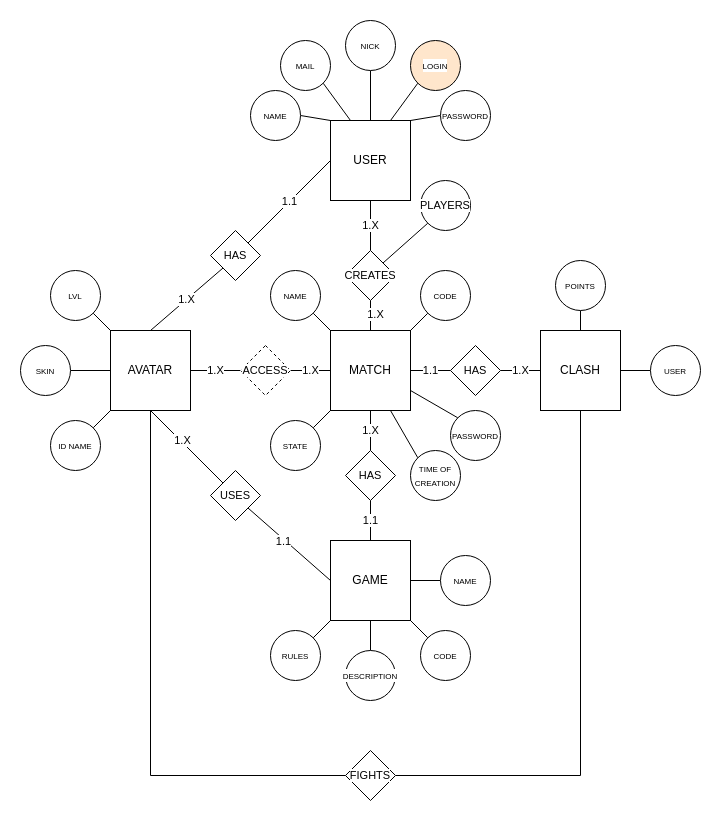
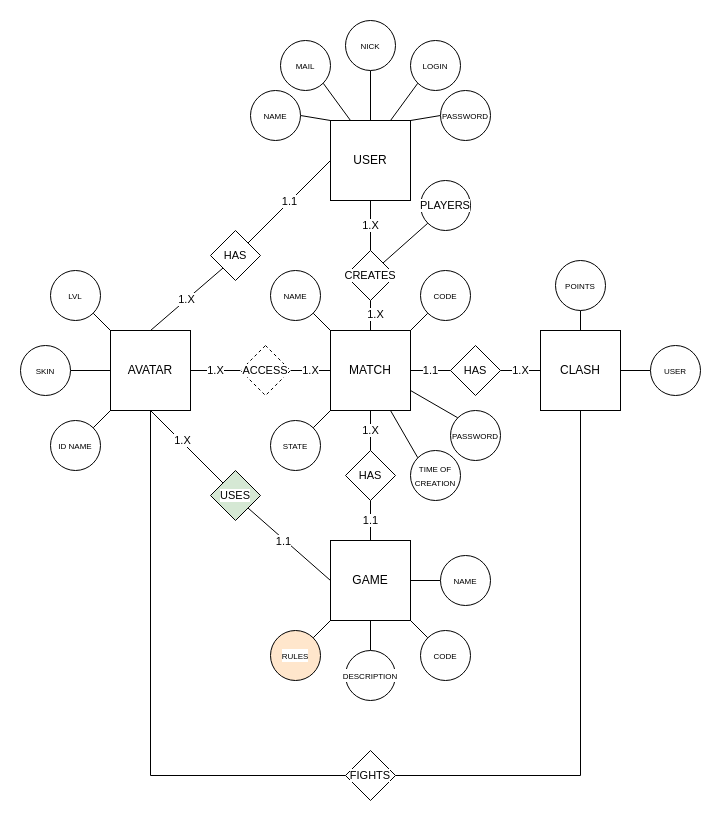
(436, 66) -> (436, 66)
(236, 496) -> (236, 496)
(296, 656) -> (296, 656)
